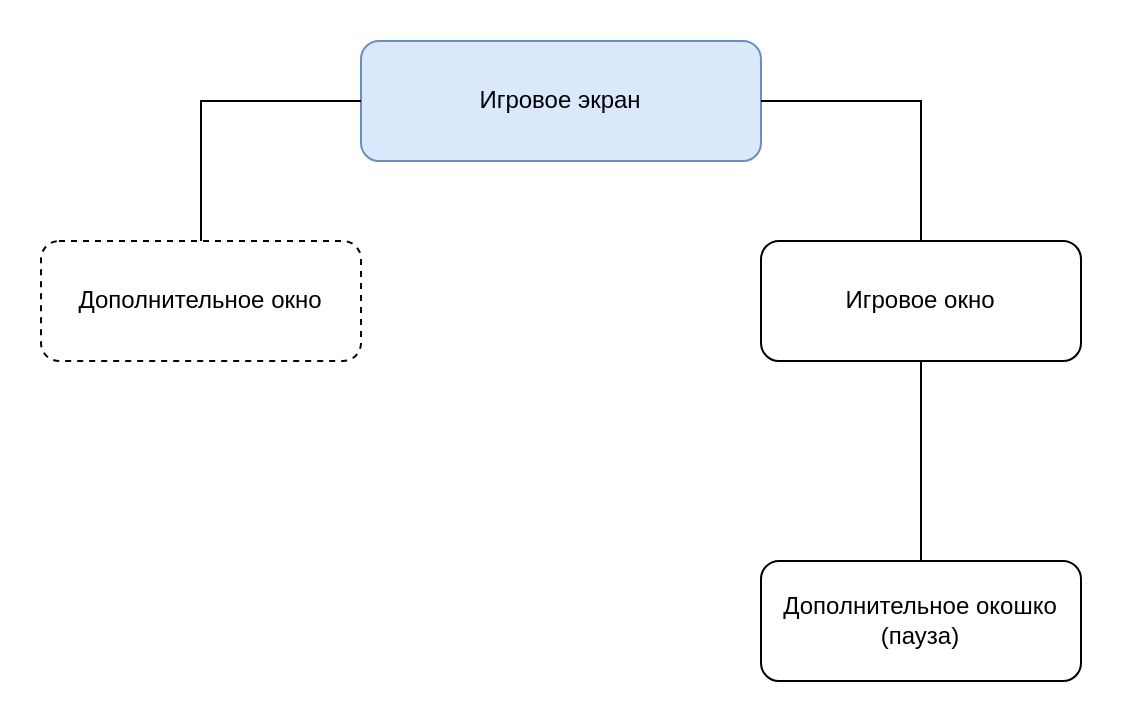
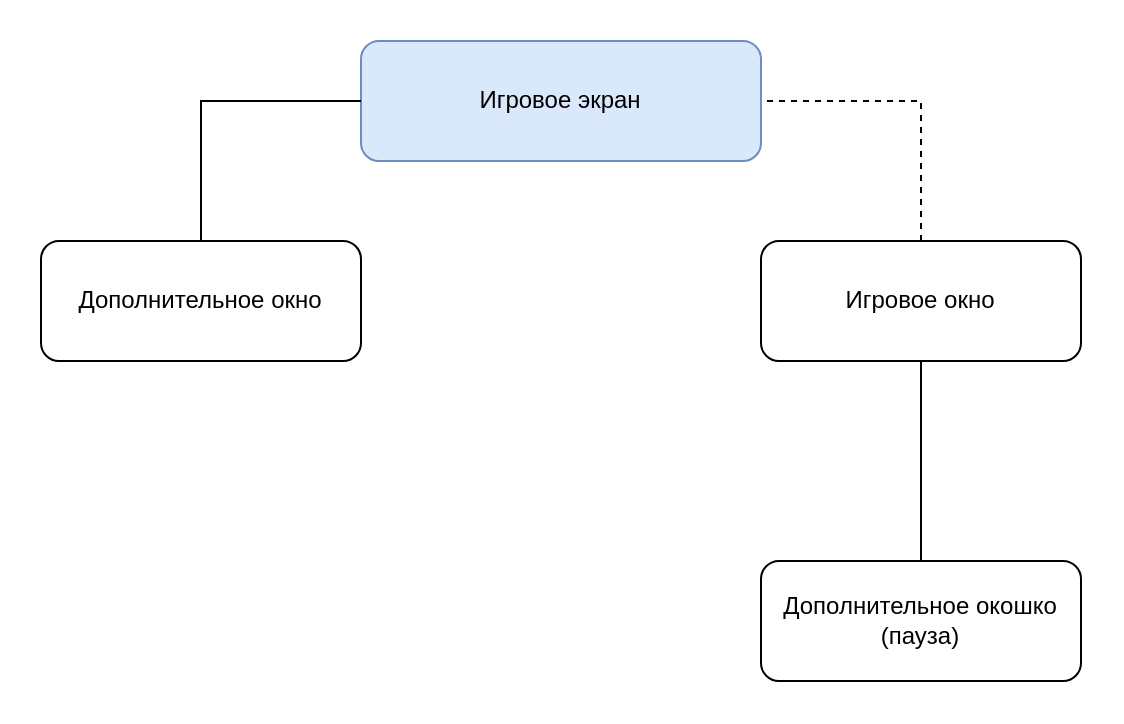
(909, 101) -> (909, 101)
(201, 301) -> (201, 301)
